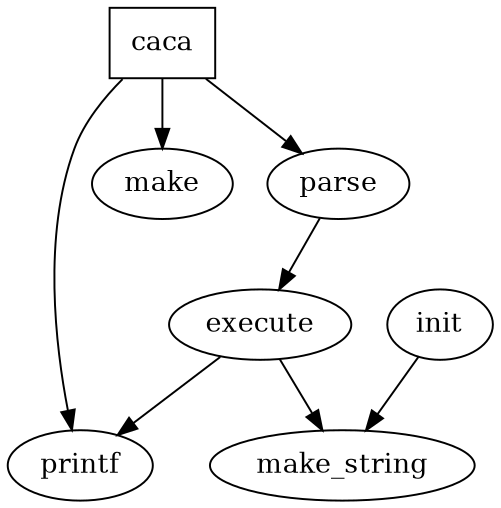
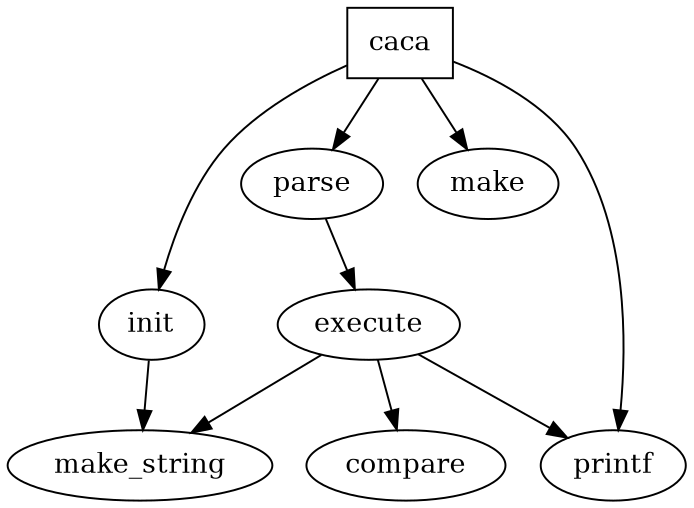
none -> (229, 144)
none -> (406, 465)
